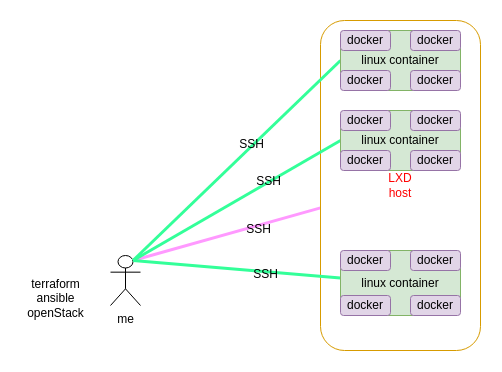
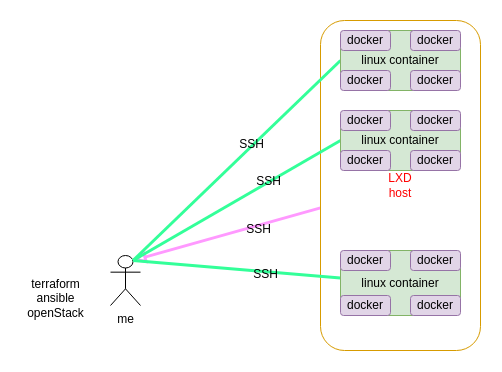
(144, 258) -> (147, 257)
